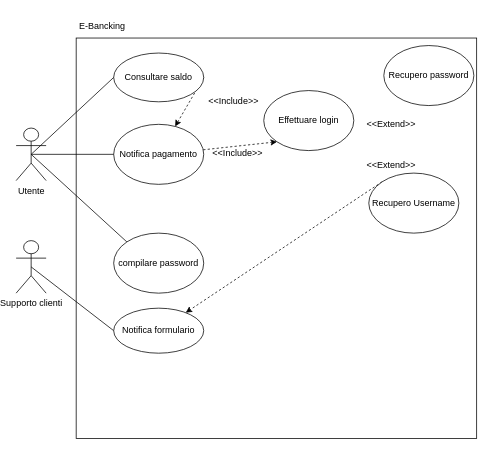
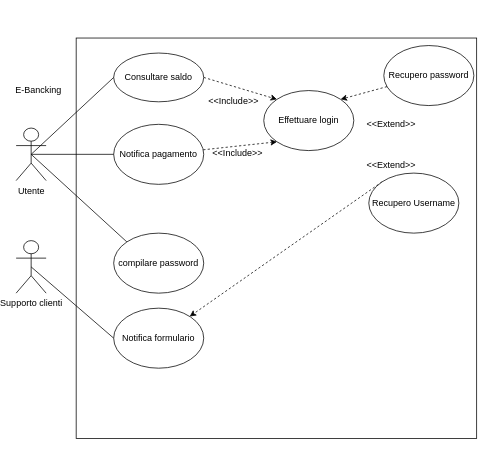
(102, 27) -> (39, 90)
none -> (363, 93)
(187, 106) -> (241, 89)
(159, 330) -> (159, 338)
